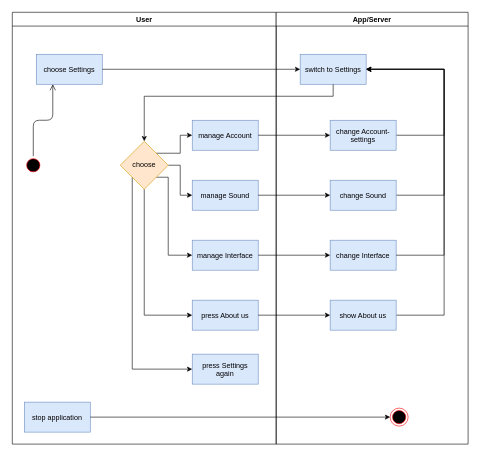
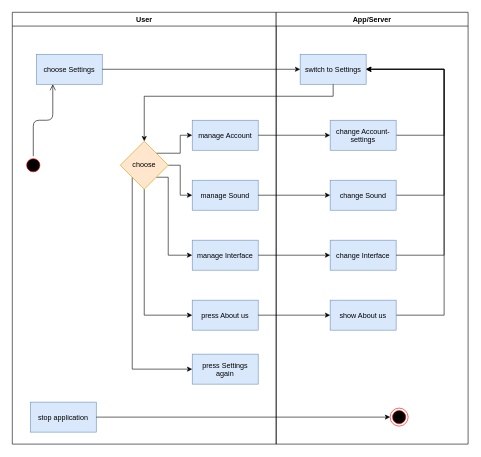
(57, 417) -> (63, 417)
